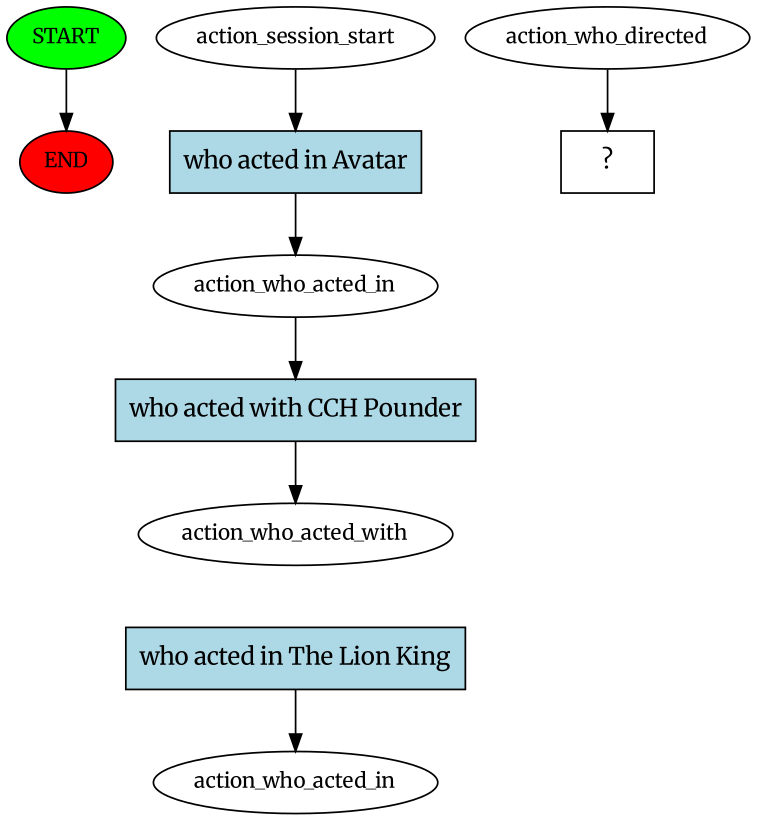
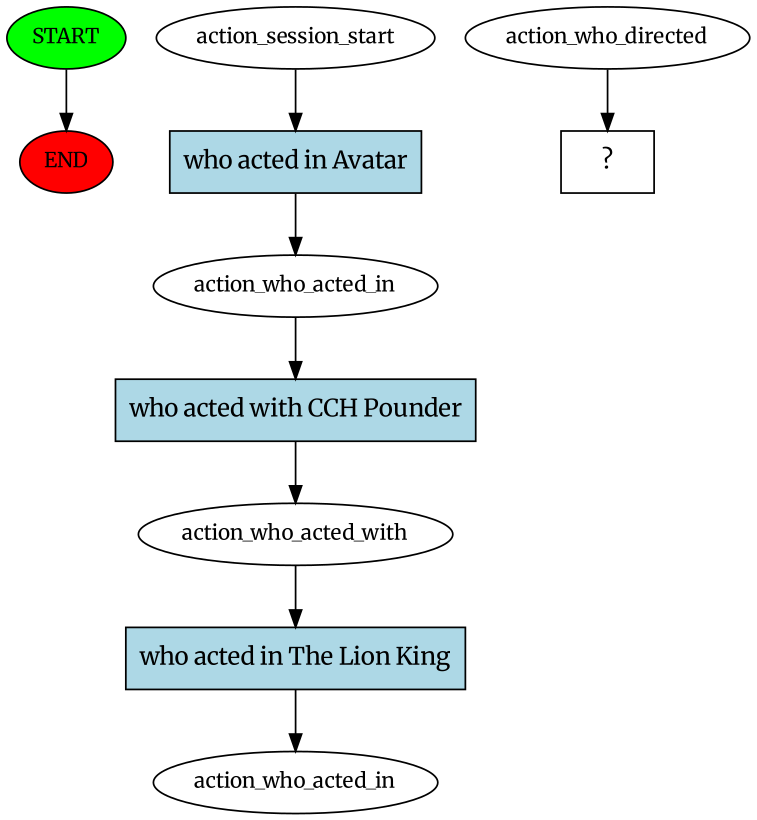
none -> (296, 588)
